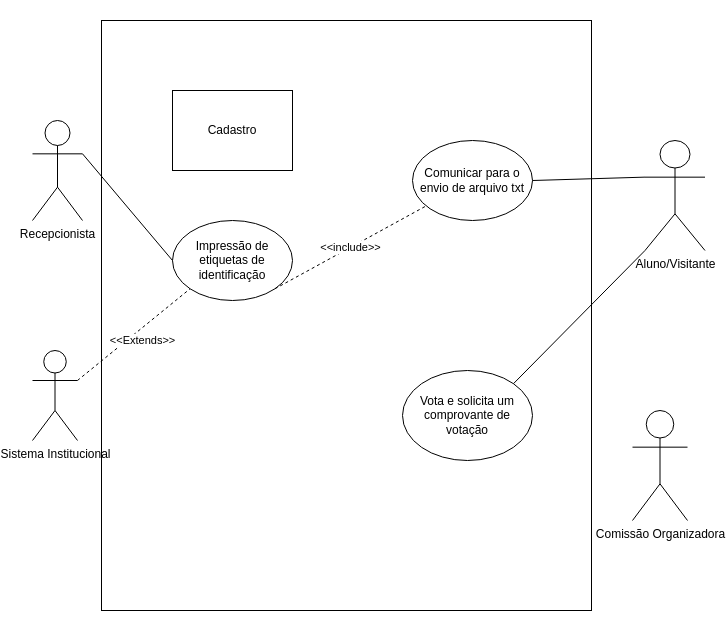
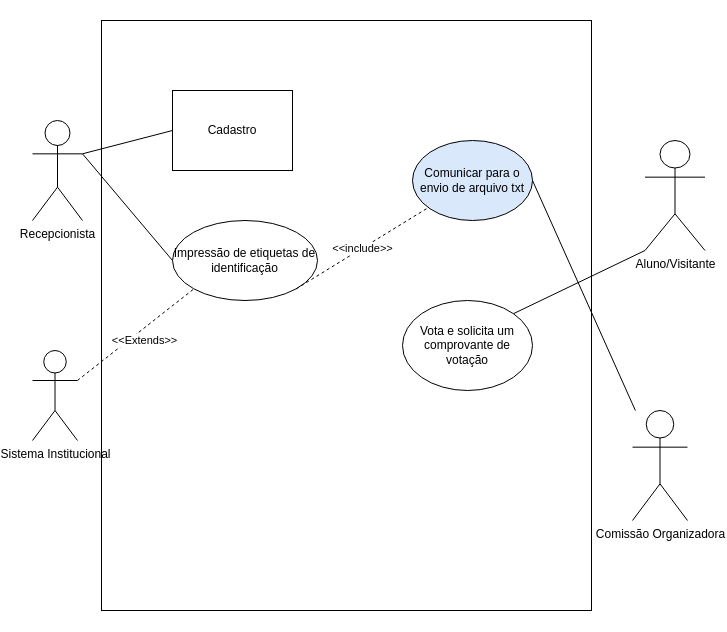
none -> (128, 142)
(588, 179) -> (584, 295)
(473, 181) -> (473, 181)
(233, 261) -> (245, 261)
(468, 416) -> (468, 346)
